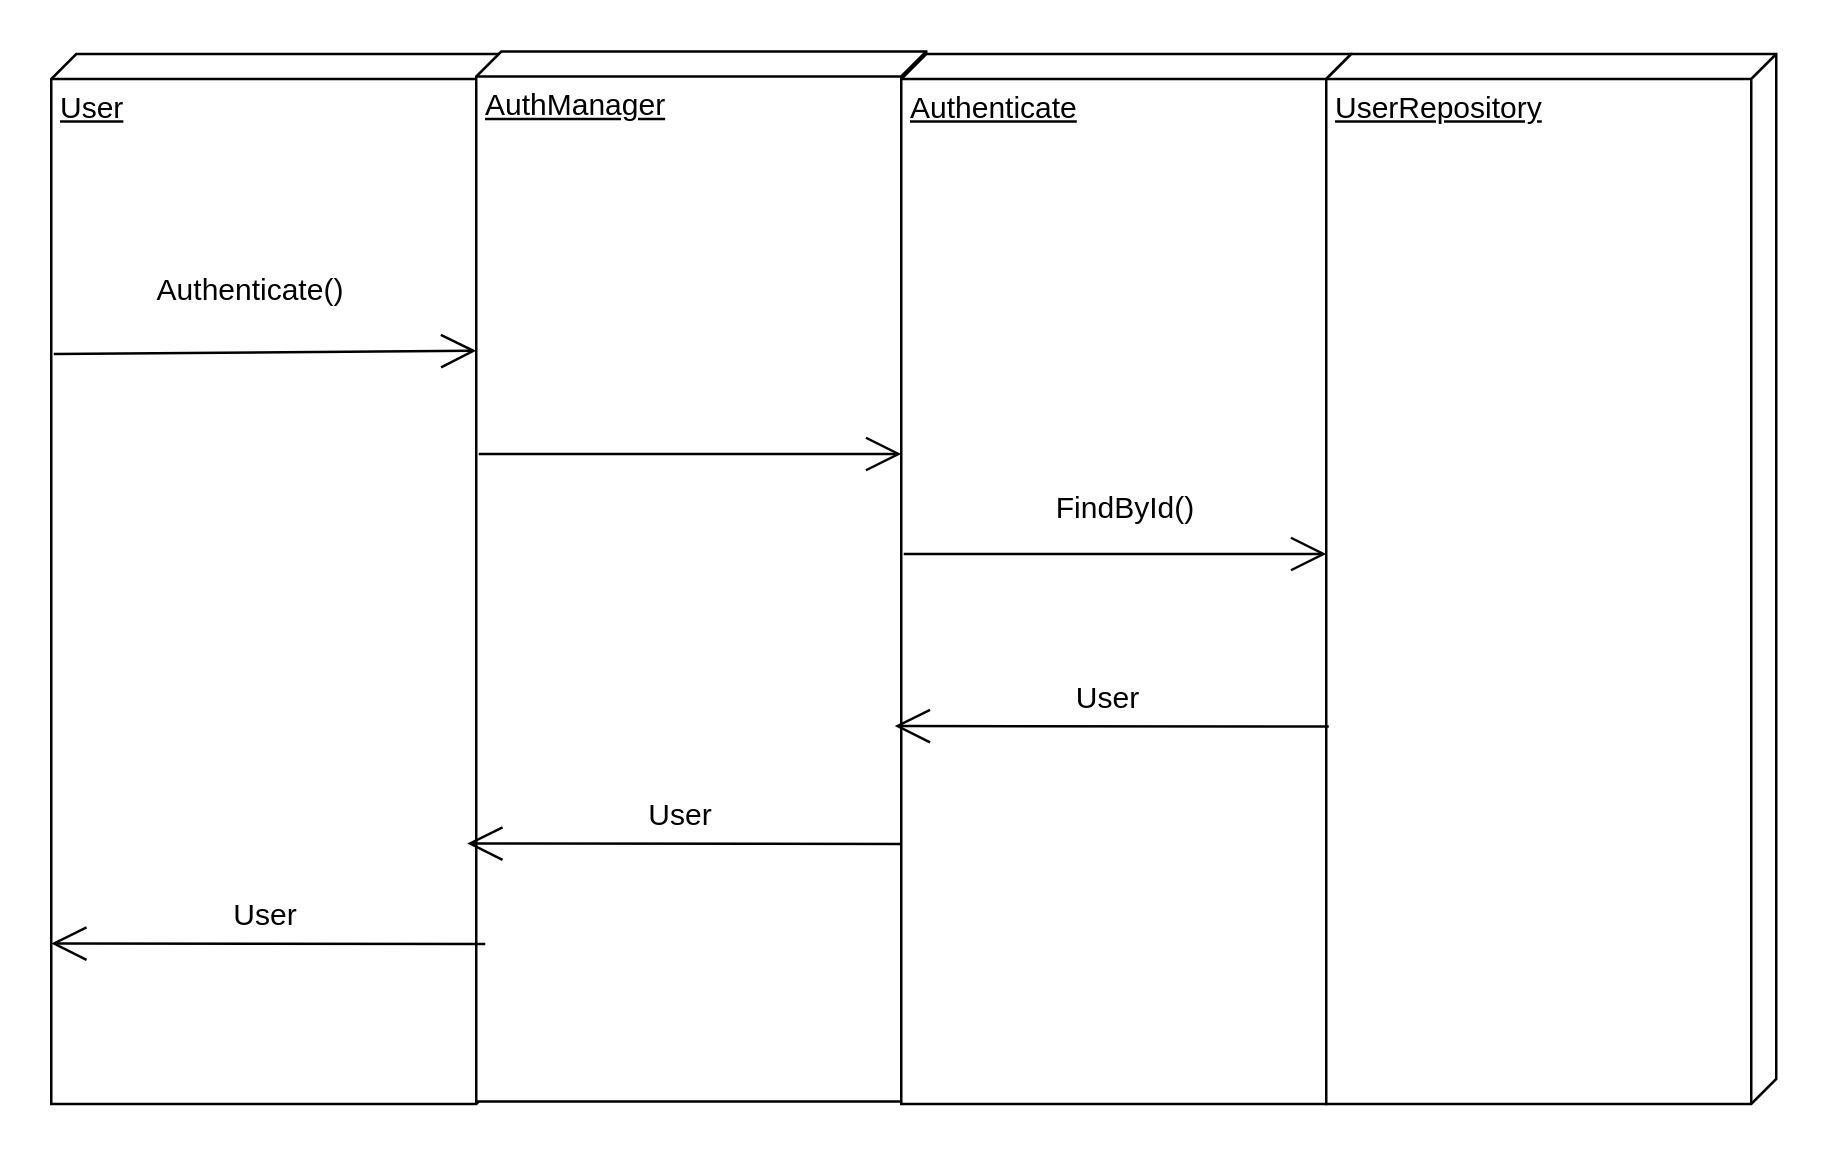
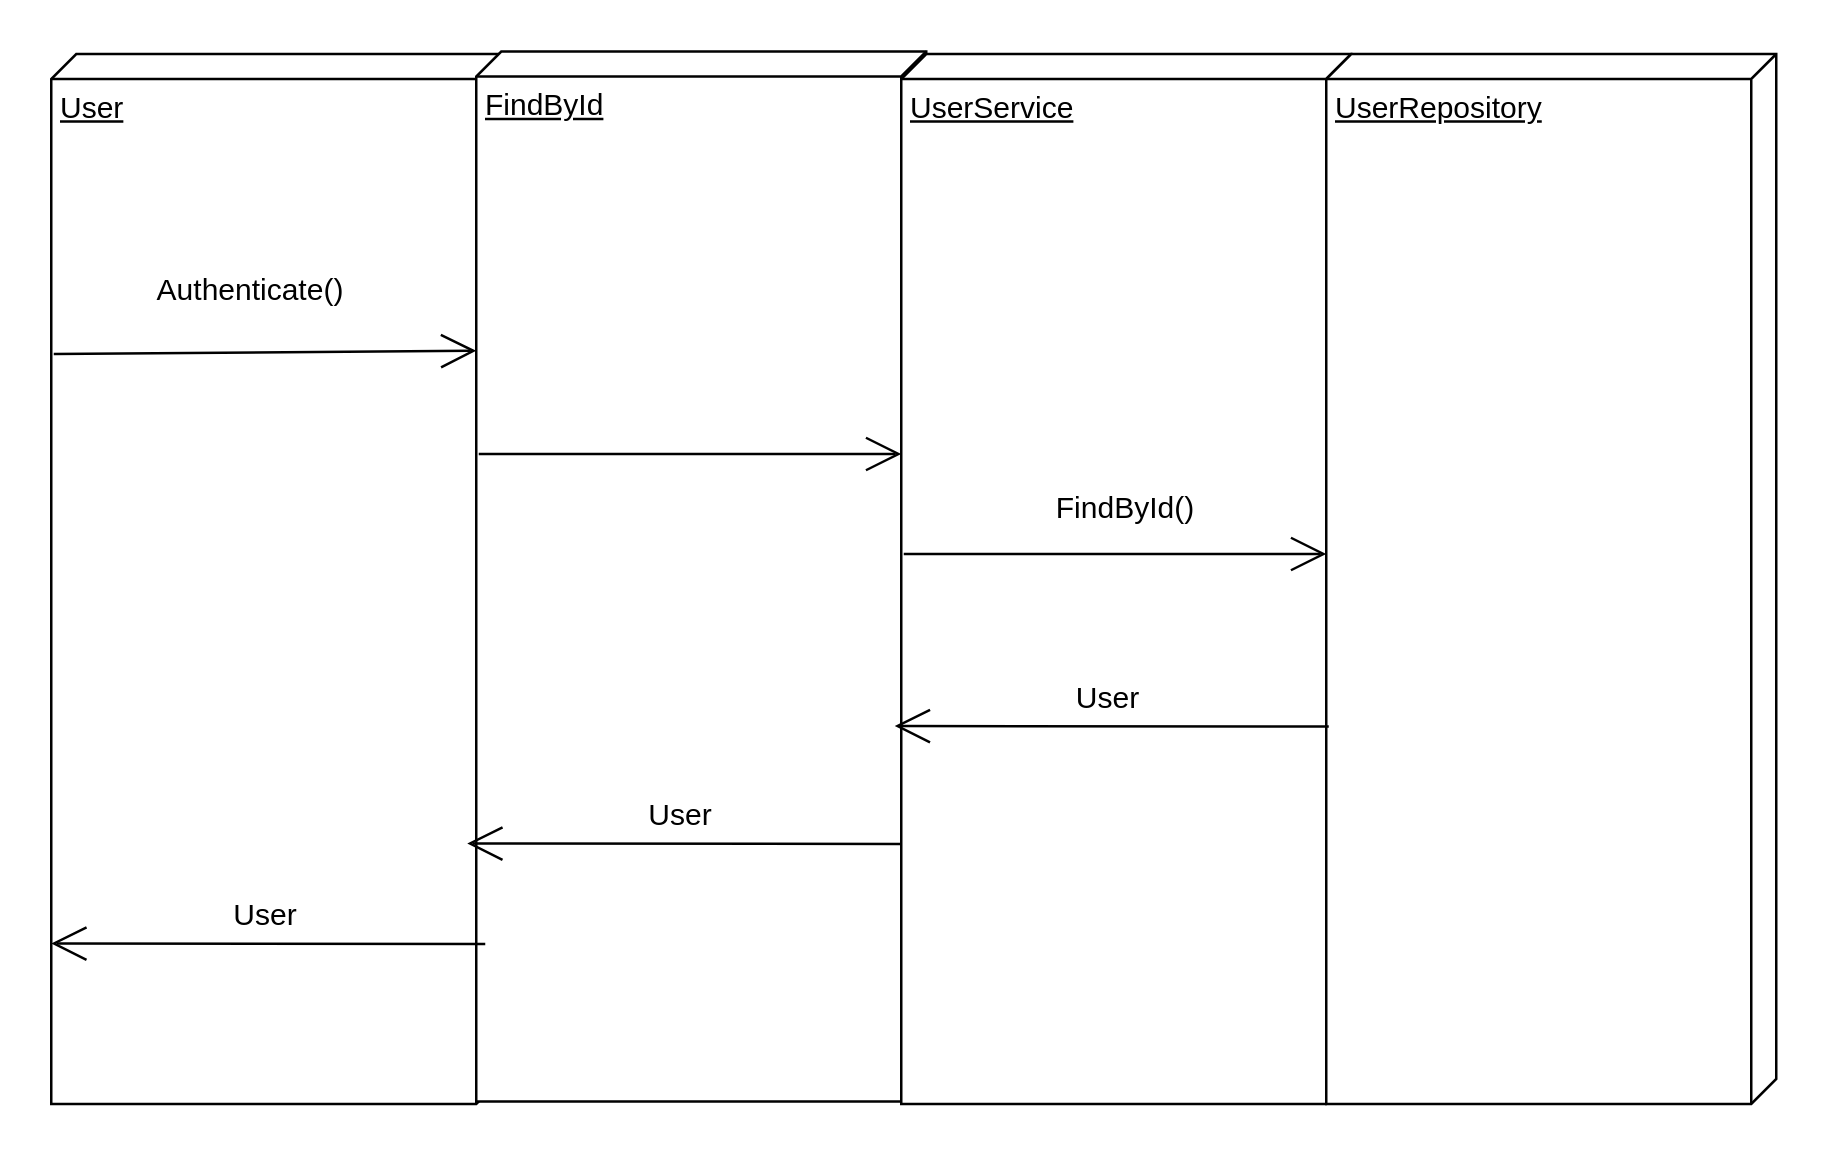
(579, 107) -> (550, 107)
(1008, 109) -> (1000, 109)
